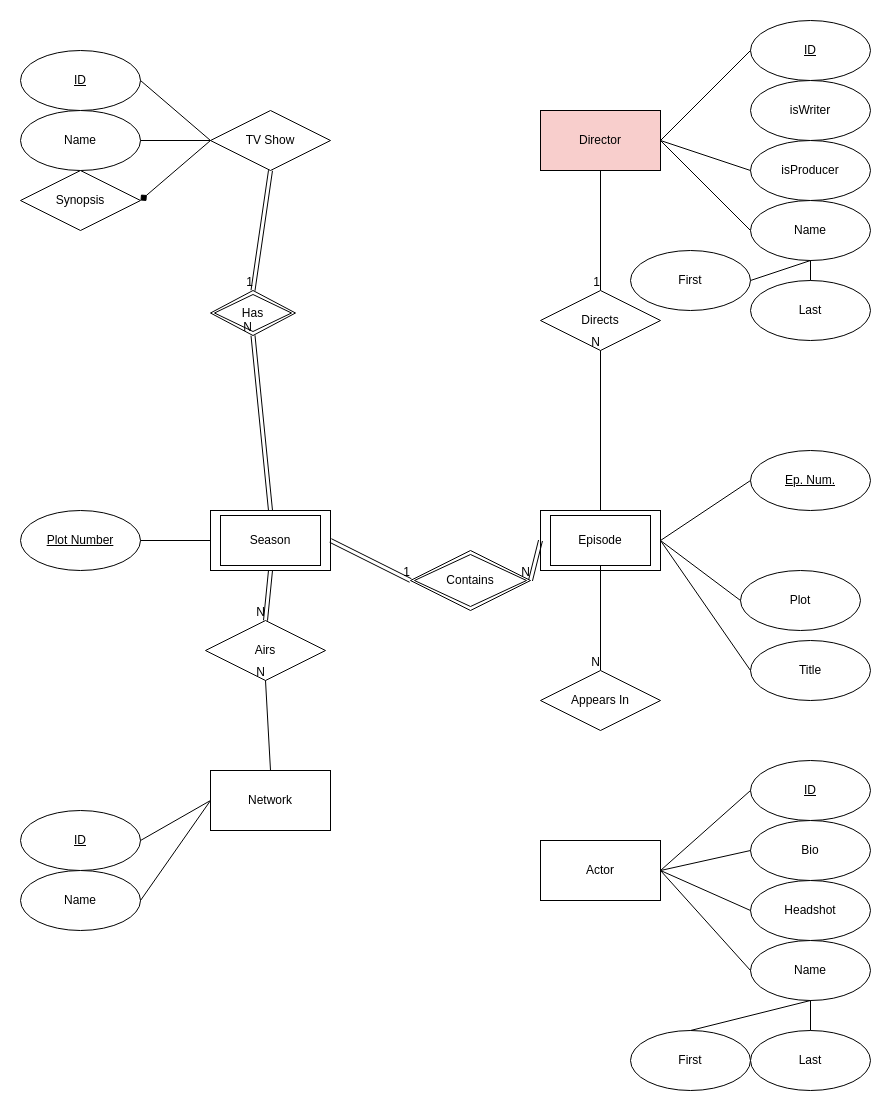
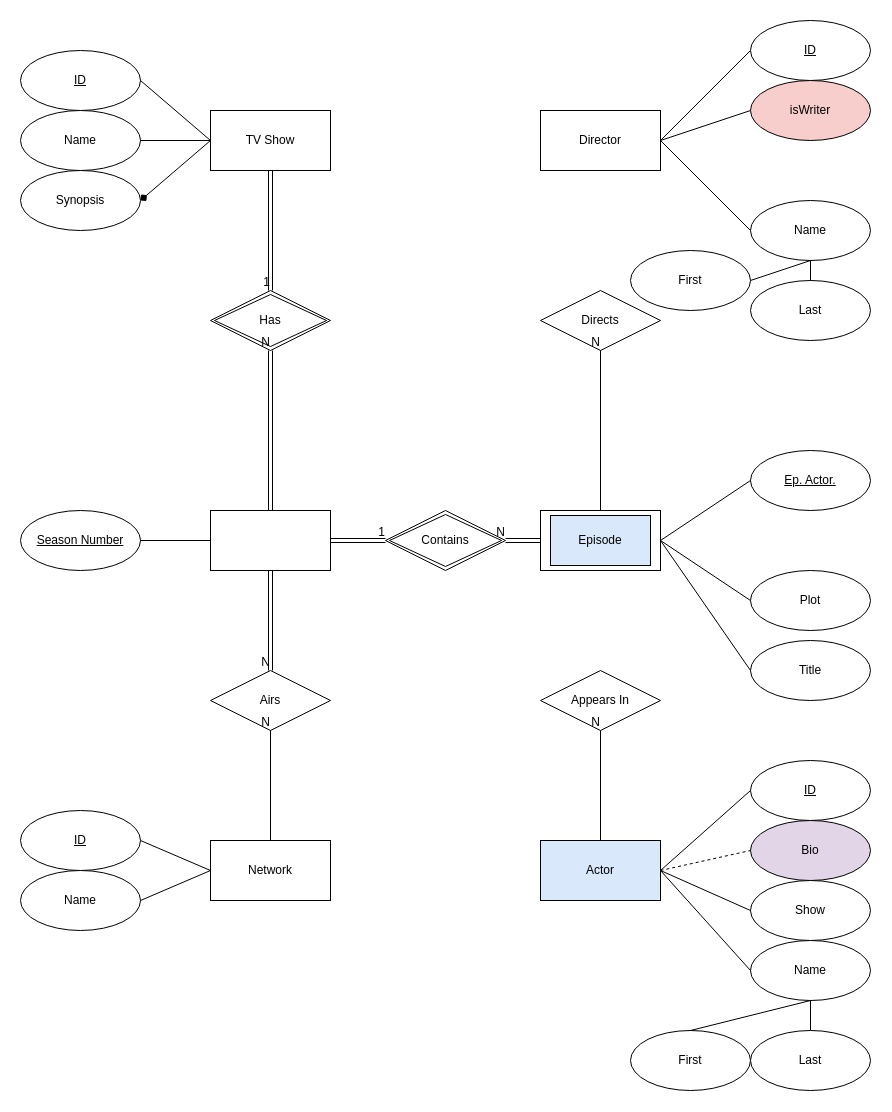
(811, 111) -> (811, 111)
none -> (707, 125)
(271, 141) -> (271, 141)
(601, 141) -> (601, 141)
(707, 156) -> none
(811, 171) -> none
(81, 201) -> (81, 201)
(601, 231) -> none
(253, 313) -> (271, 321)
(811, 481) -> (811, 481)
(81, 541) -> (81, 541)
(271, 541) -> none
(601, 541) -> (601, 541)
(471, 581) -> (446, 541)
(801, 601) -> (811, 601)
(601, 618) -> none
(266, 651) -> (271, 701)
none -> (601, 786)
(271, 801) -> (271, 871)
(811, 851) -> (811, 851)
(706, 861) -> (706, 861)
(601, 871) -> (601, 871)
(811, 911) -> (811, 911)
